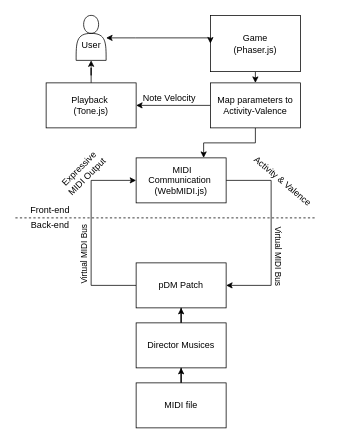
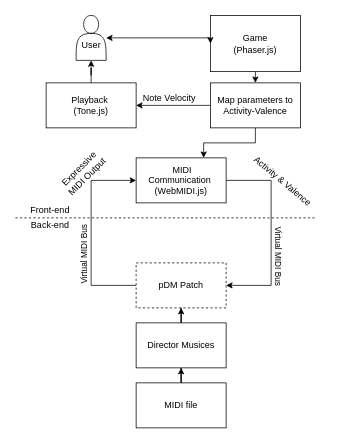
(181, 285) -> (181, 285)
